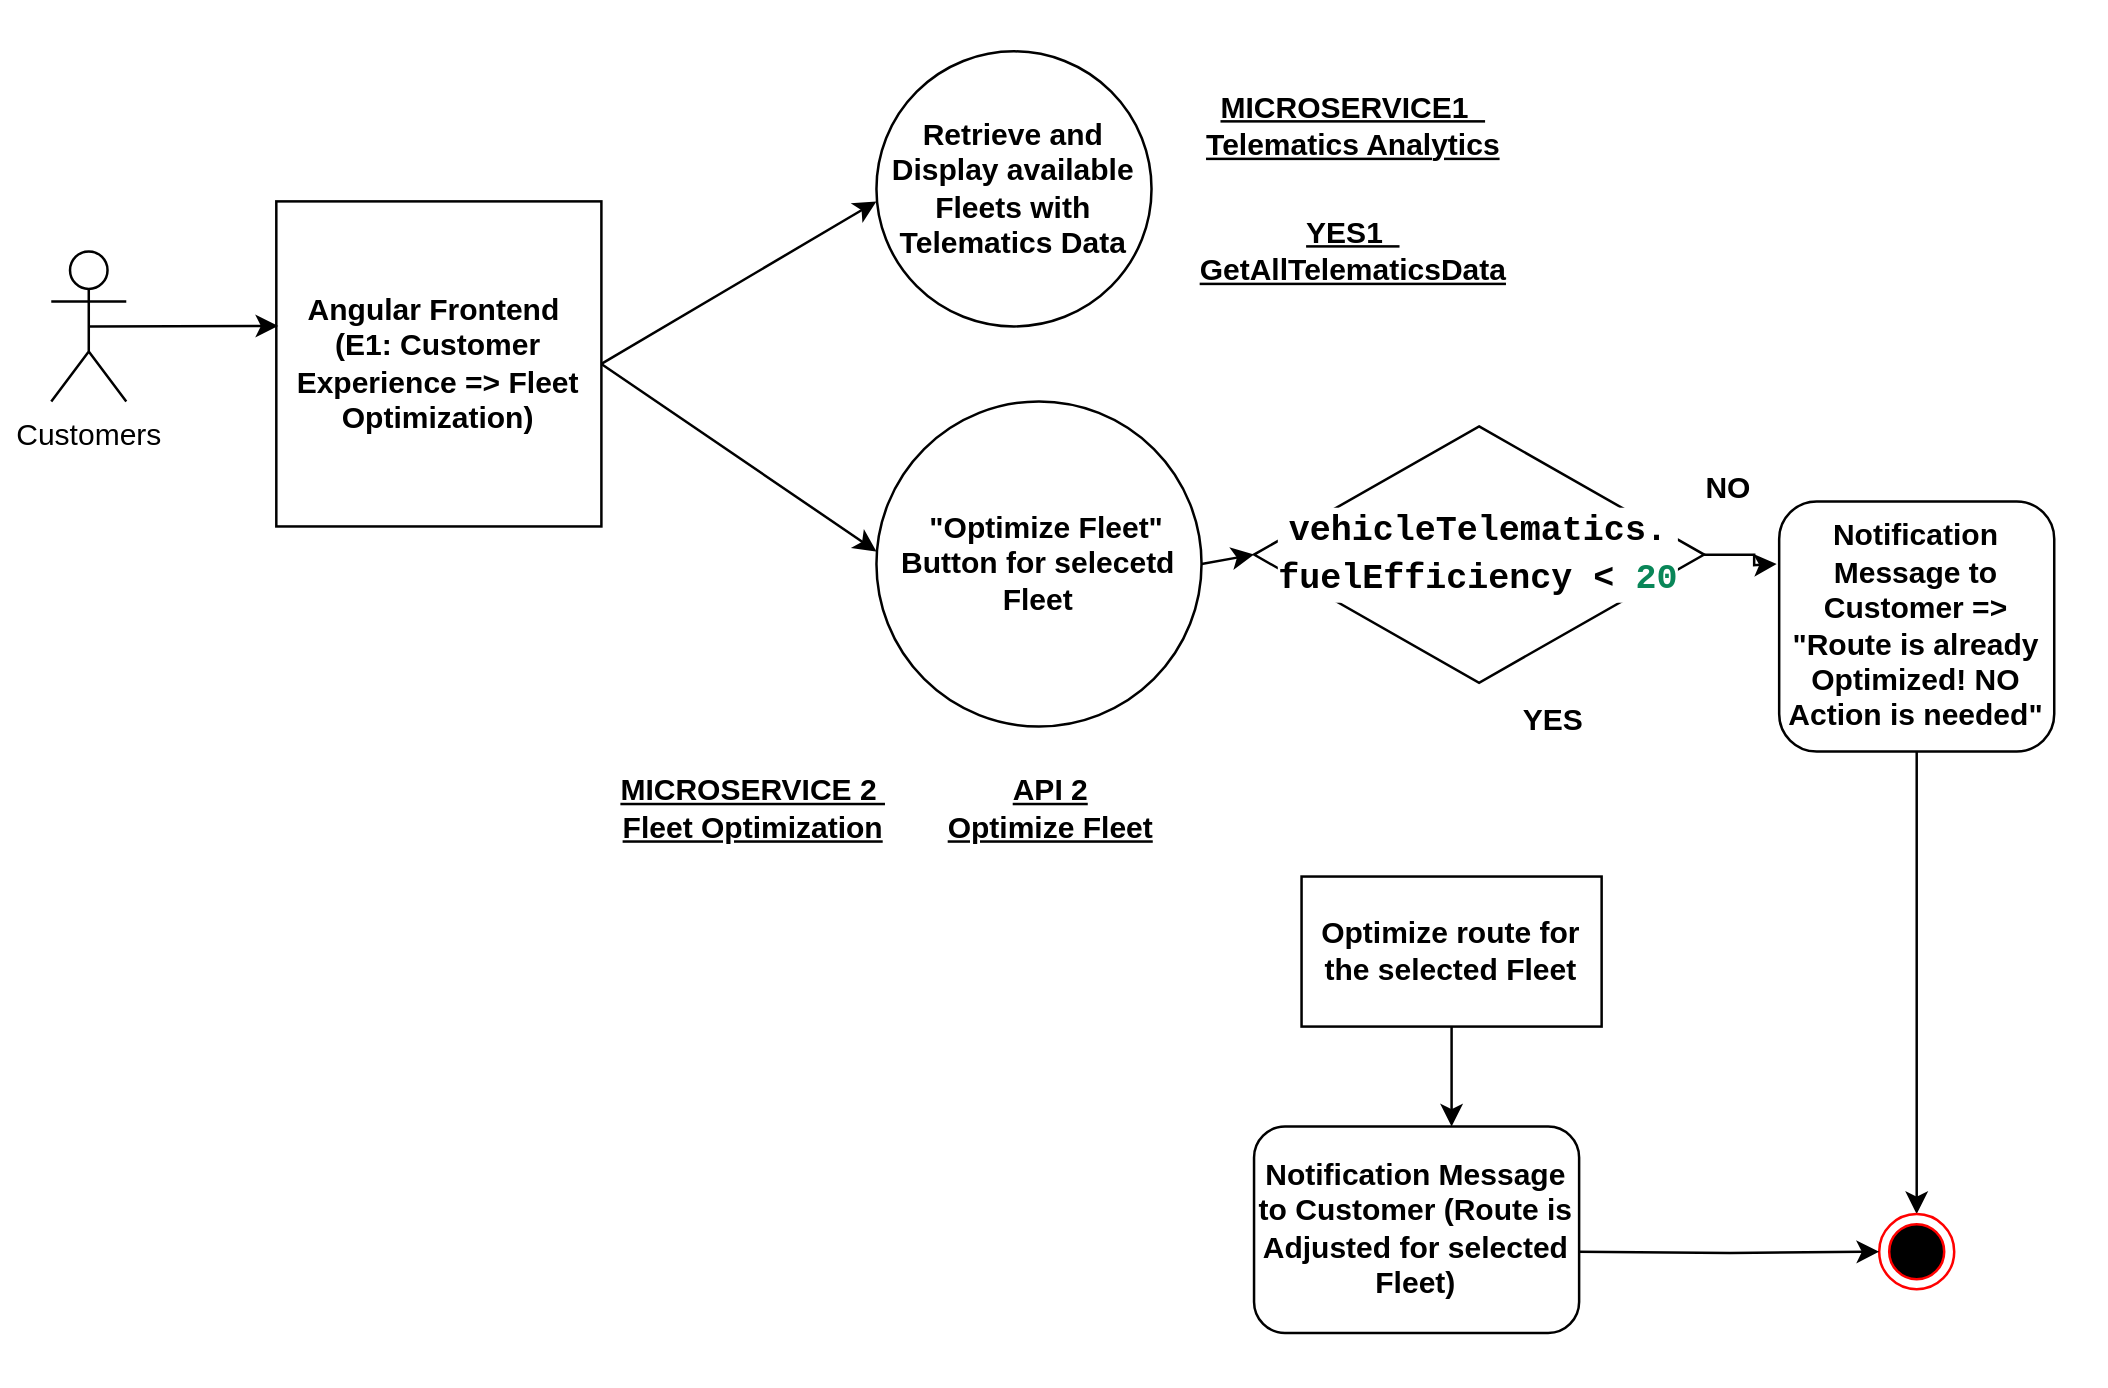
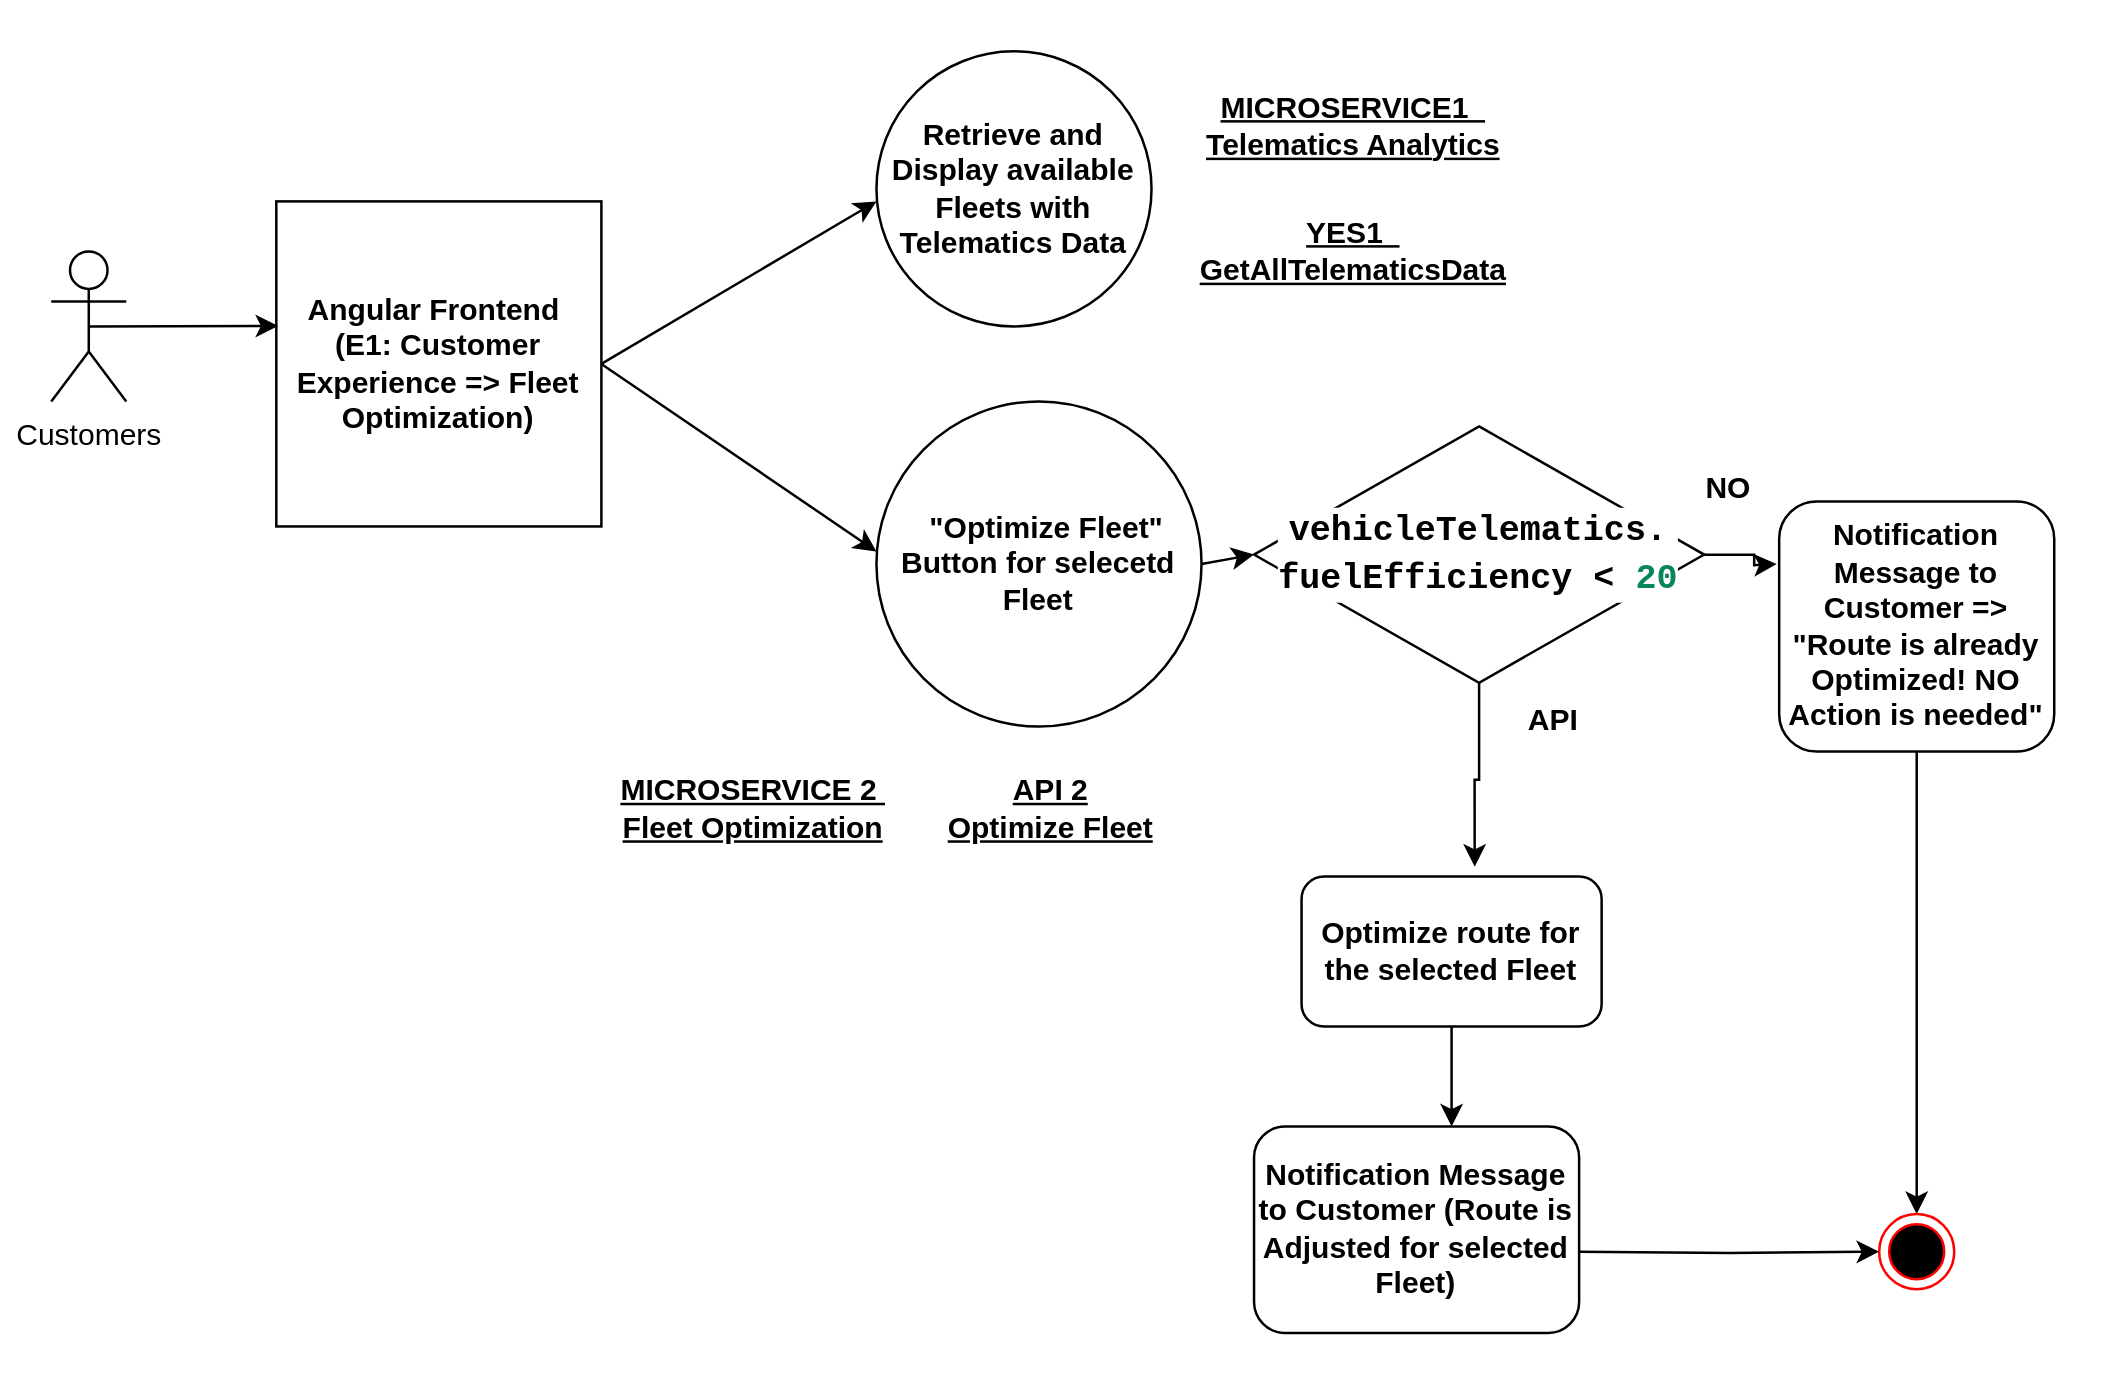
(1554, 721) -> (1554, 721)
none -> (1479, 769)
(1451, 951) -> (1451, 951)
